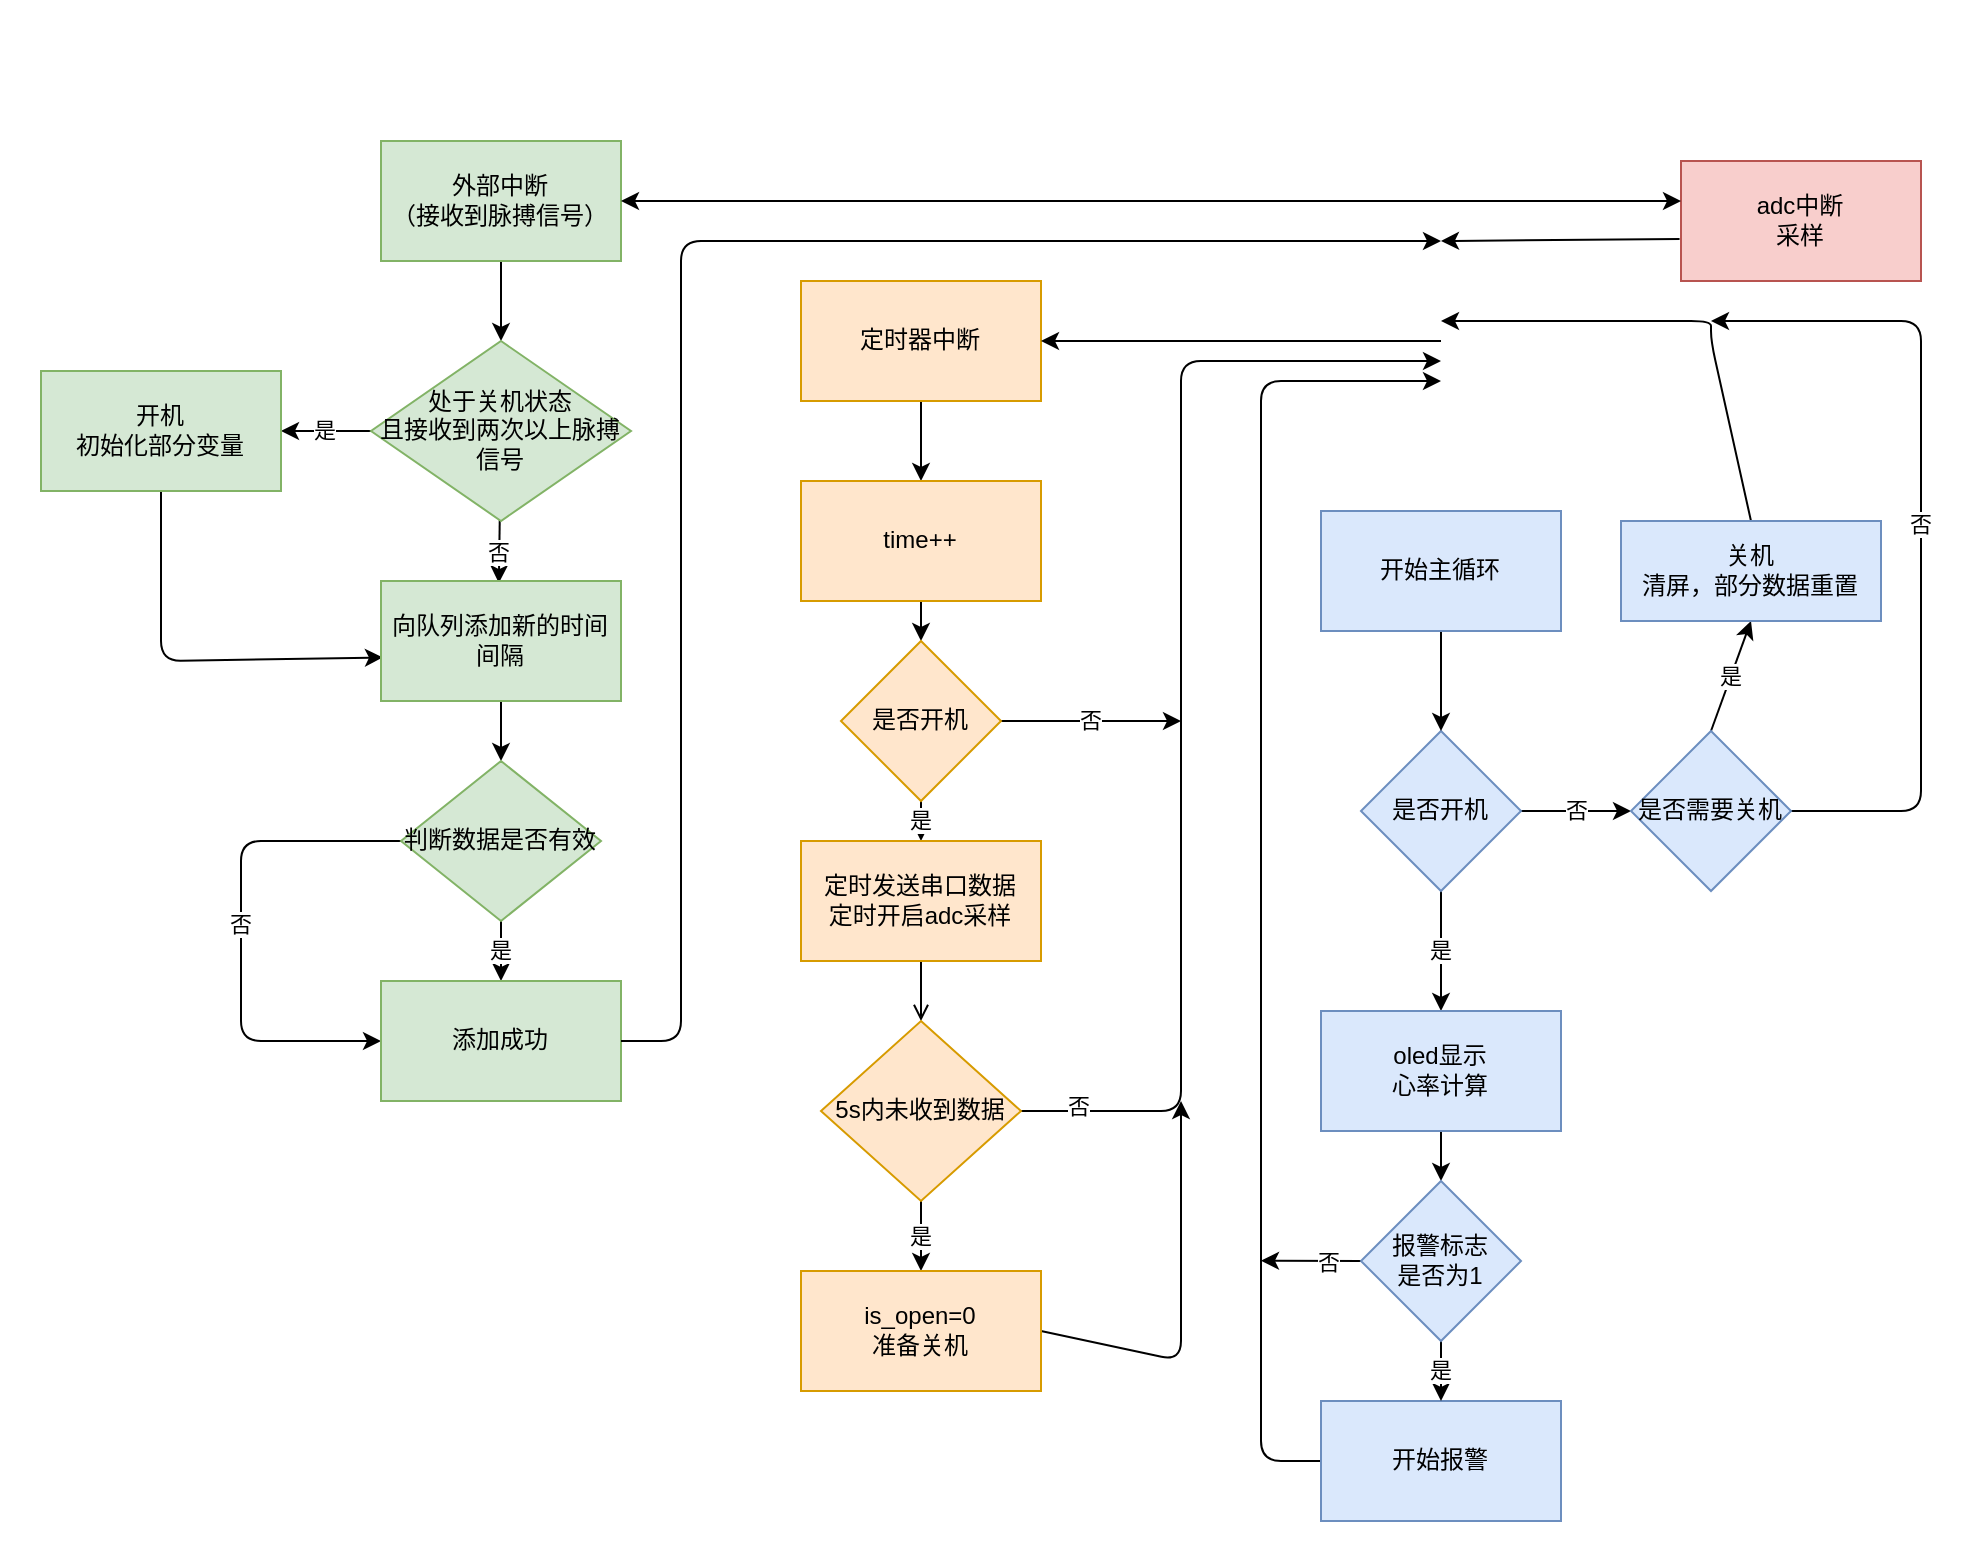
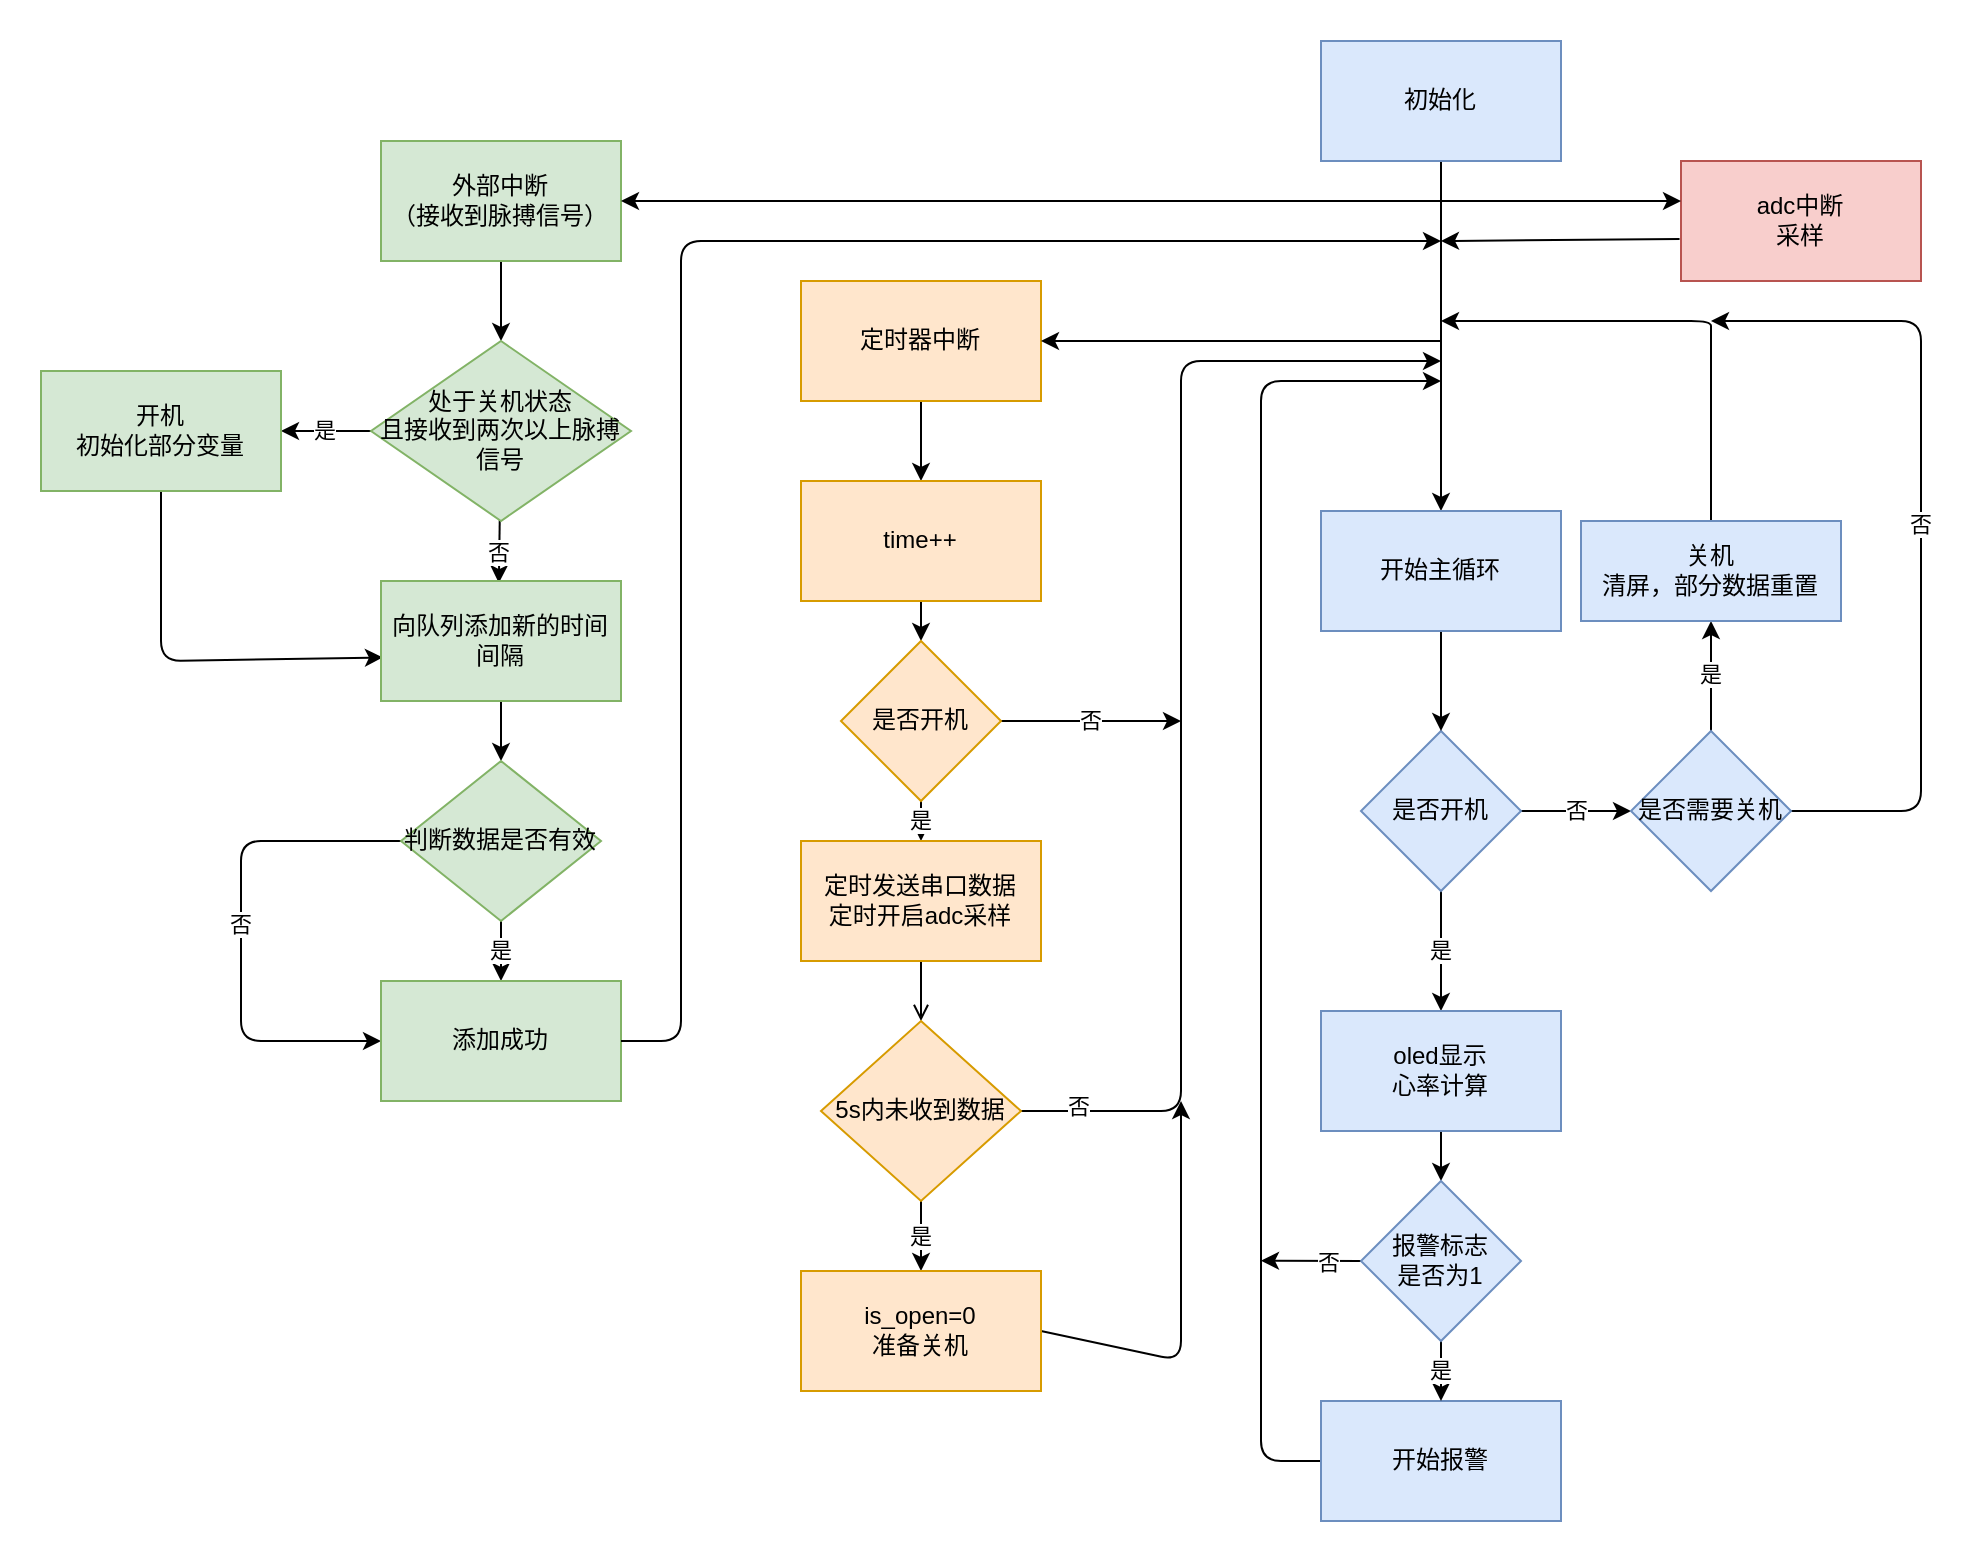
none -> (1441, 101)
none -> (1441, 351)
(1751, 571) -> (1711, 571)
